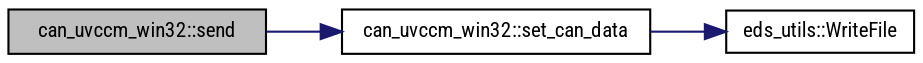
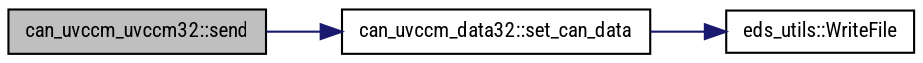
(137, 32) -> (137, 32)
(496, 32) -> (496, 32)
